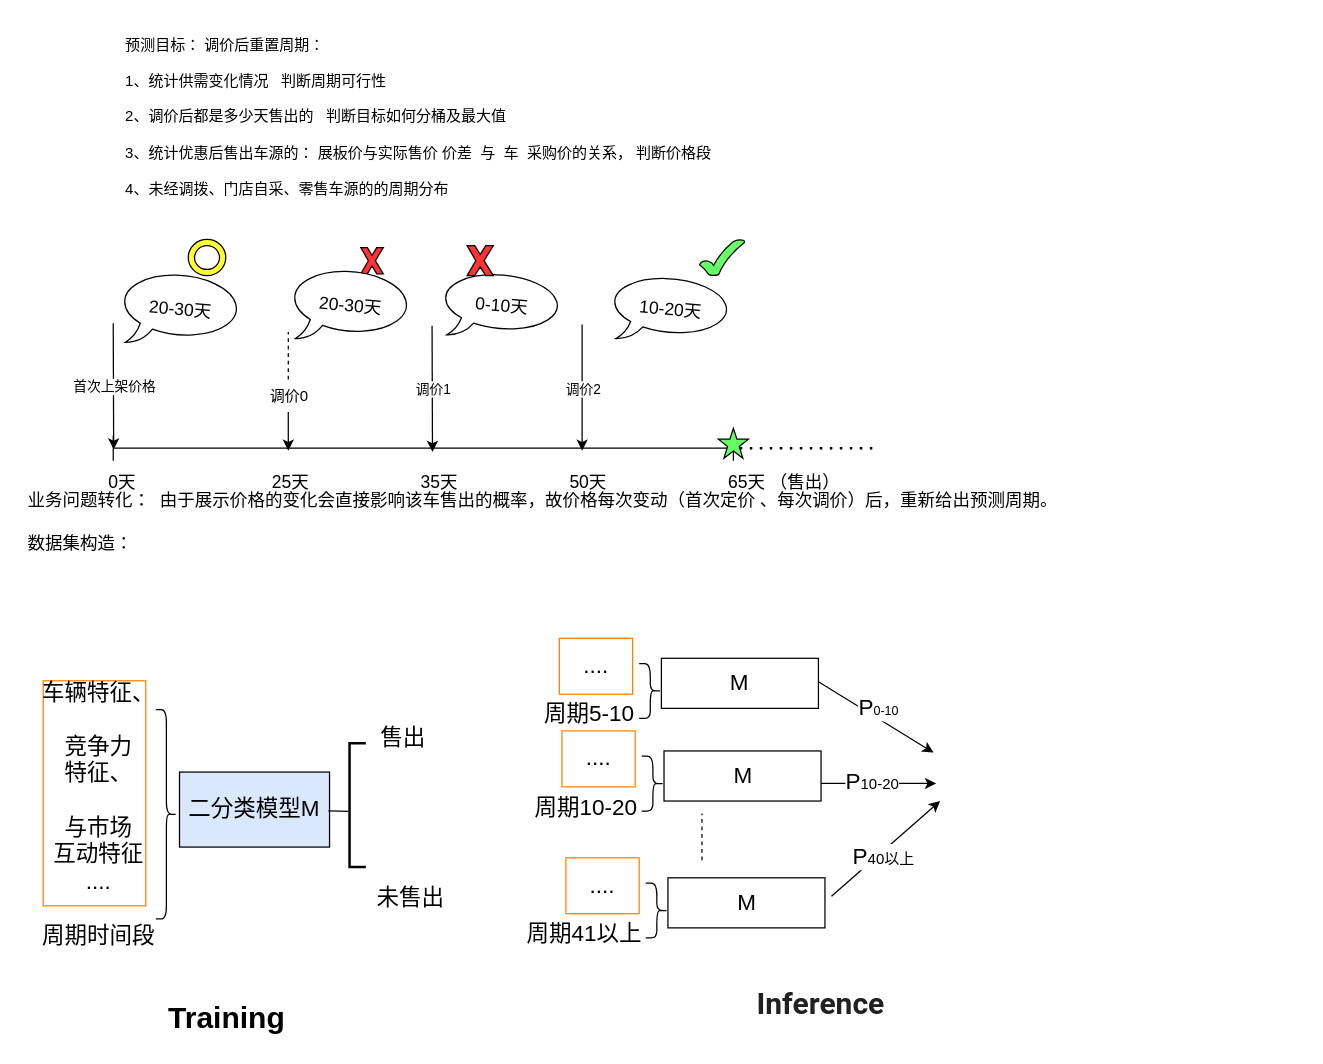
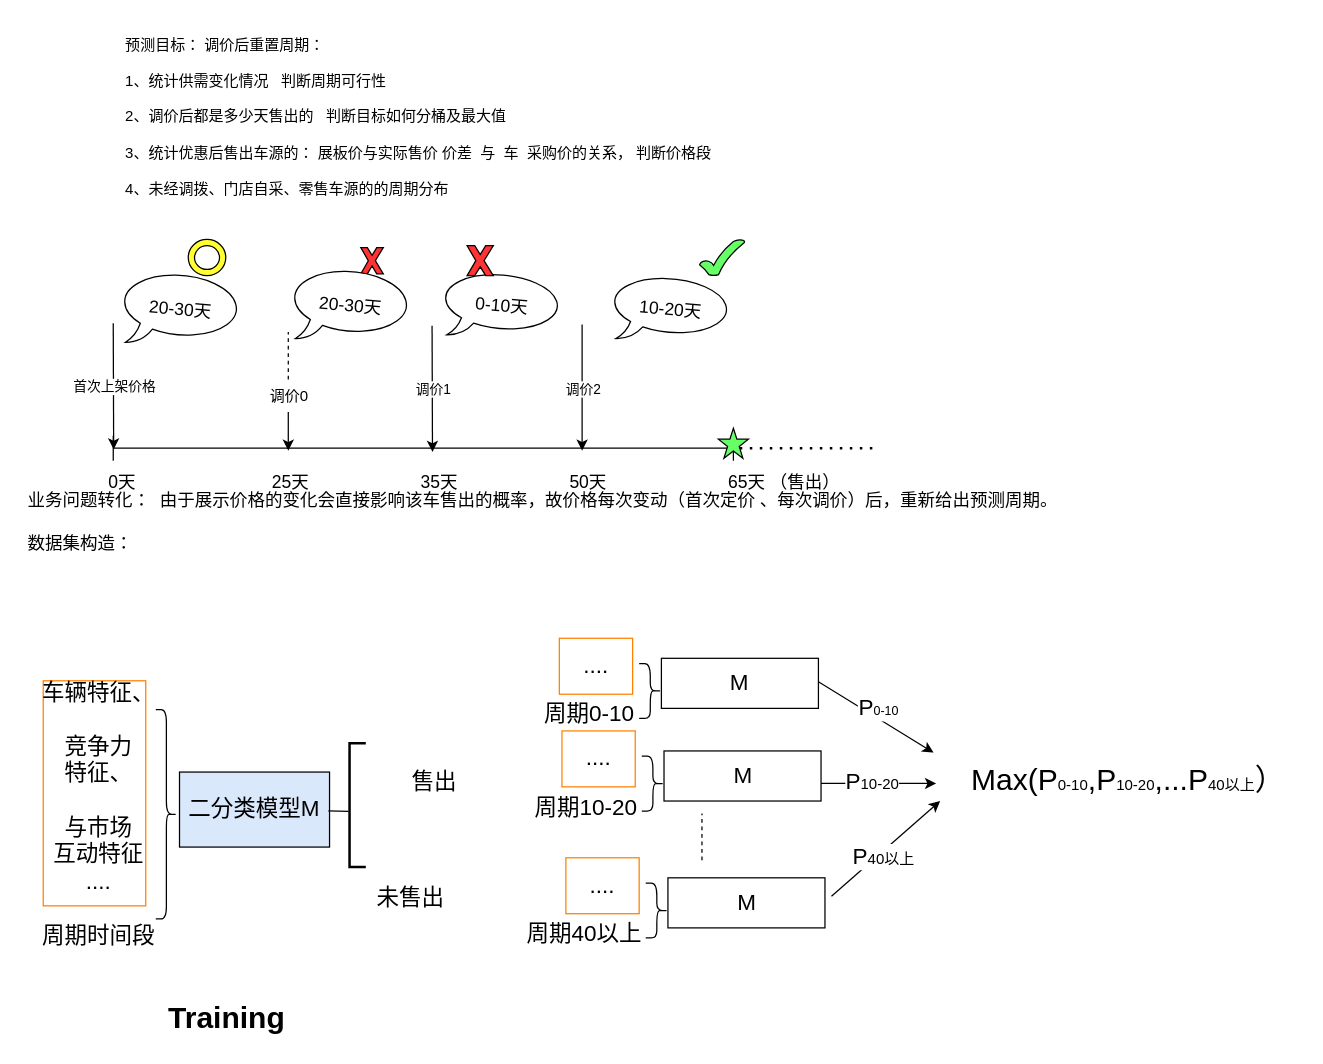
(589, 714) -> (589, 714)
(403, 738) -> (434, 782)
none -> (1128, 781)
(584, 934) -> (584, 934)
(852, 1002) -> none
